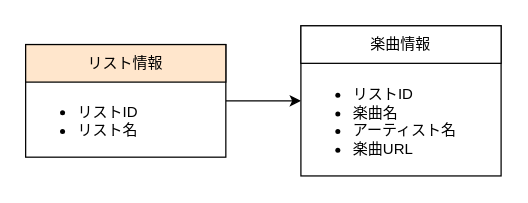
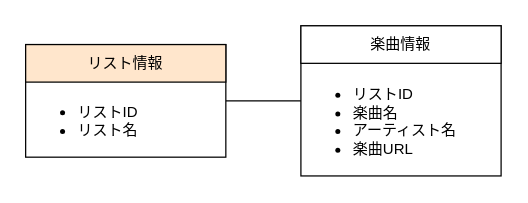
(291, 101) -> (294, 101)
